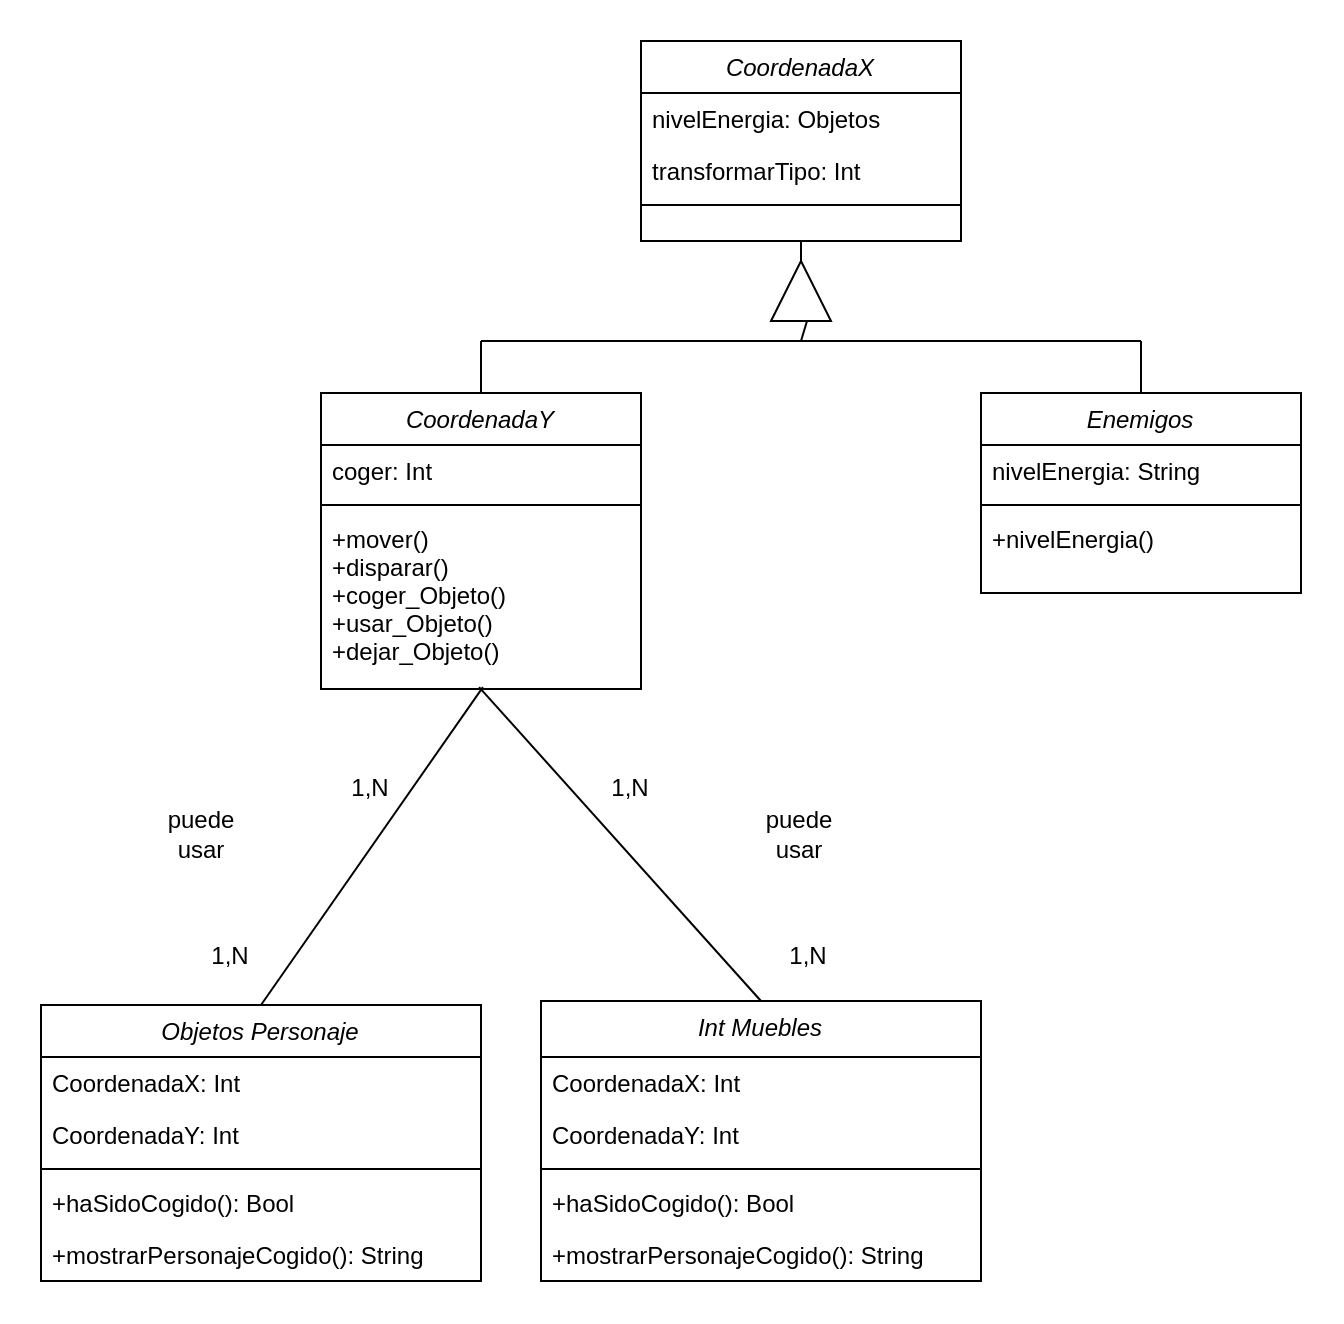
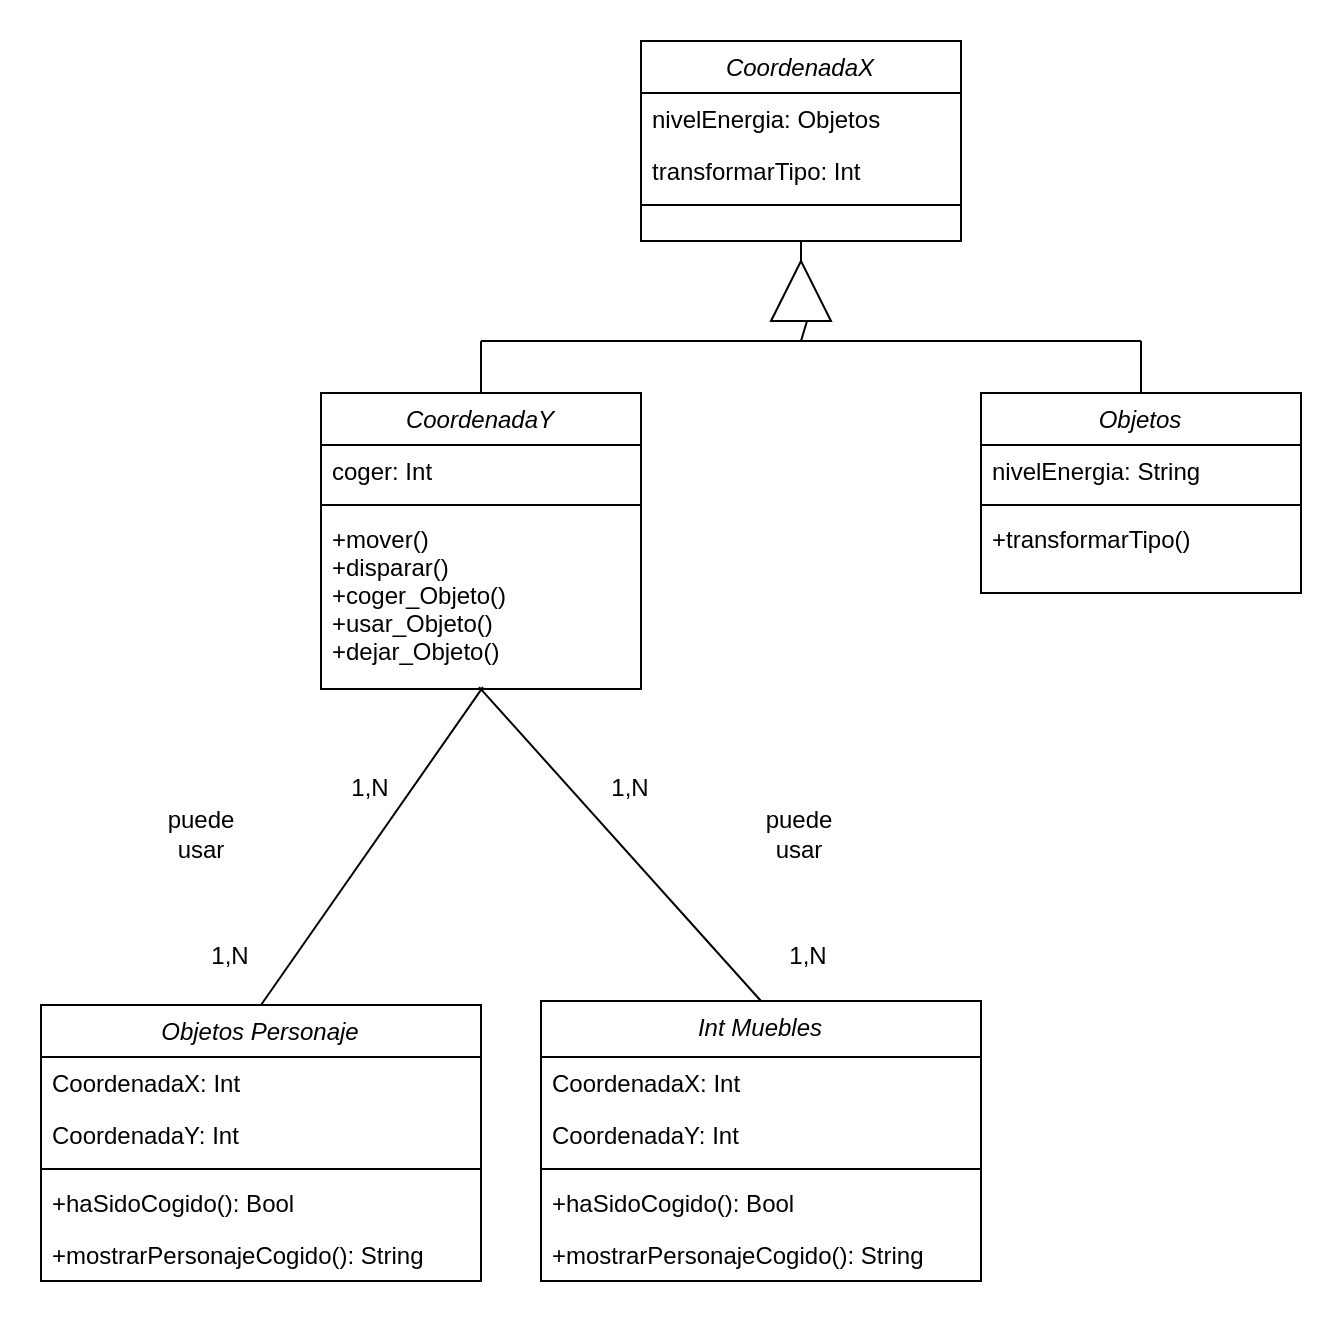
(1140, 420) -> (1140, 420)
(1083, 540) -> (1110, 540)
